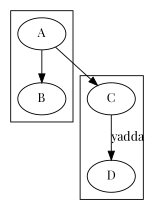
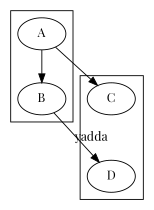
(111, 133) -> (74, 134)
